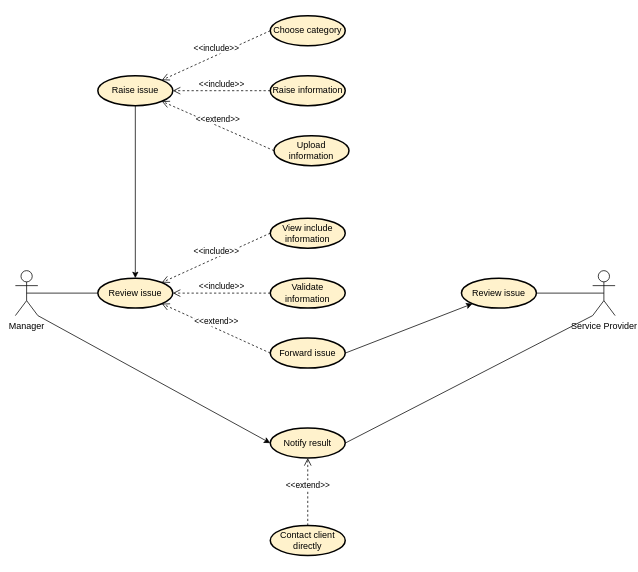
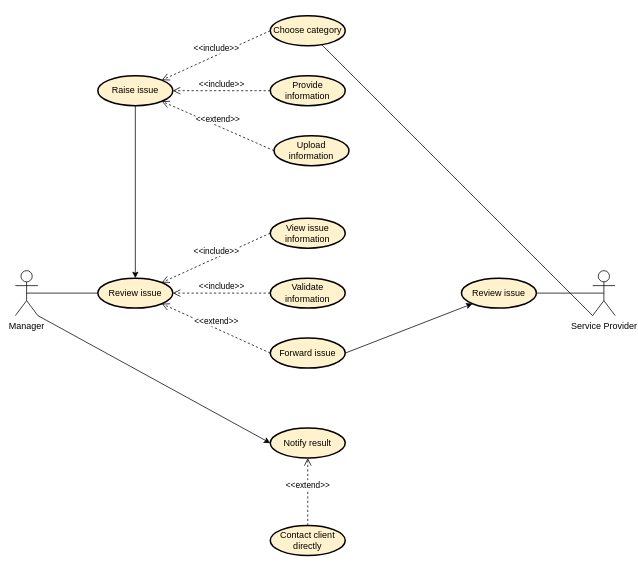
(308, 90) -> (308, 90)
(308, 233) -> (308, 233)
(469, 379) -> (456, 179)
